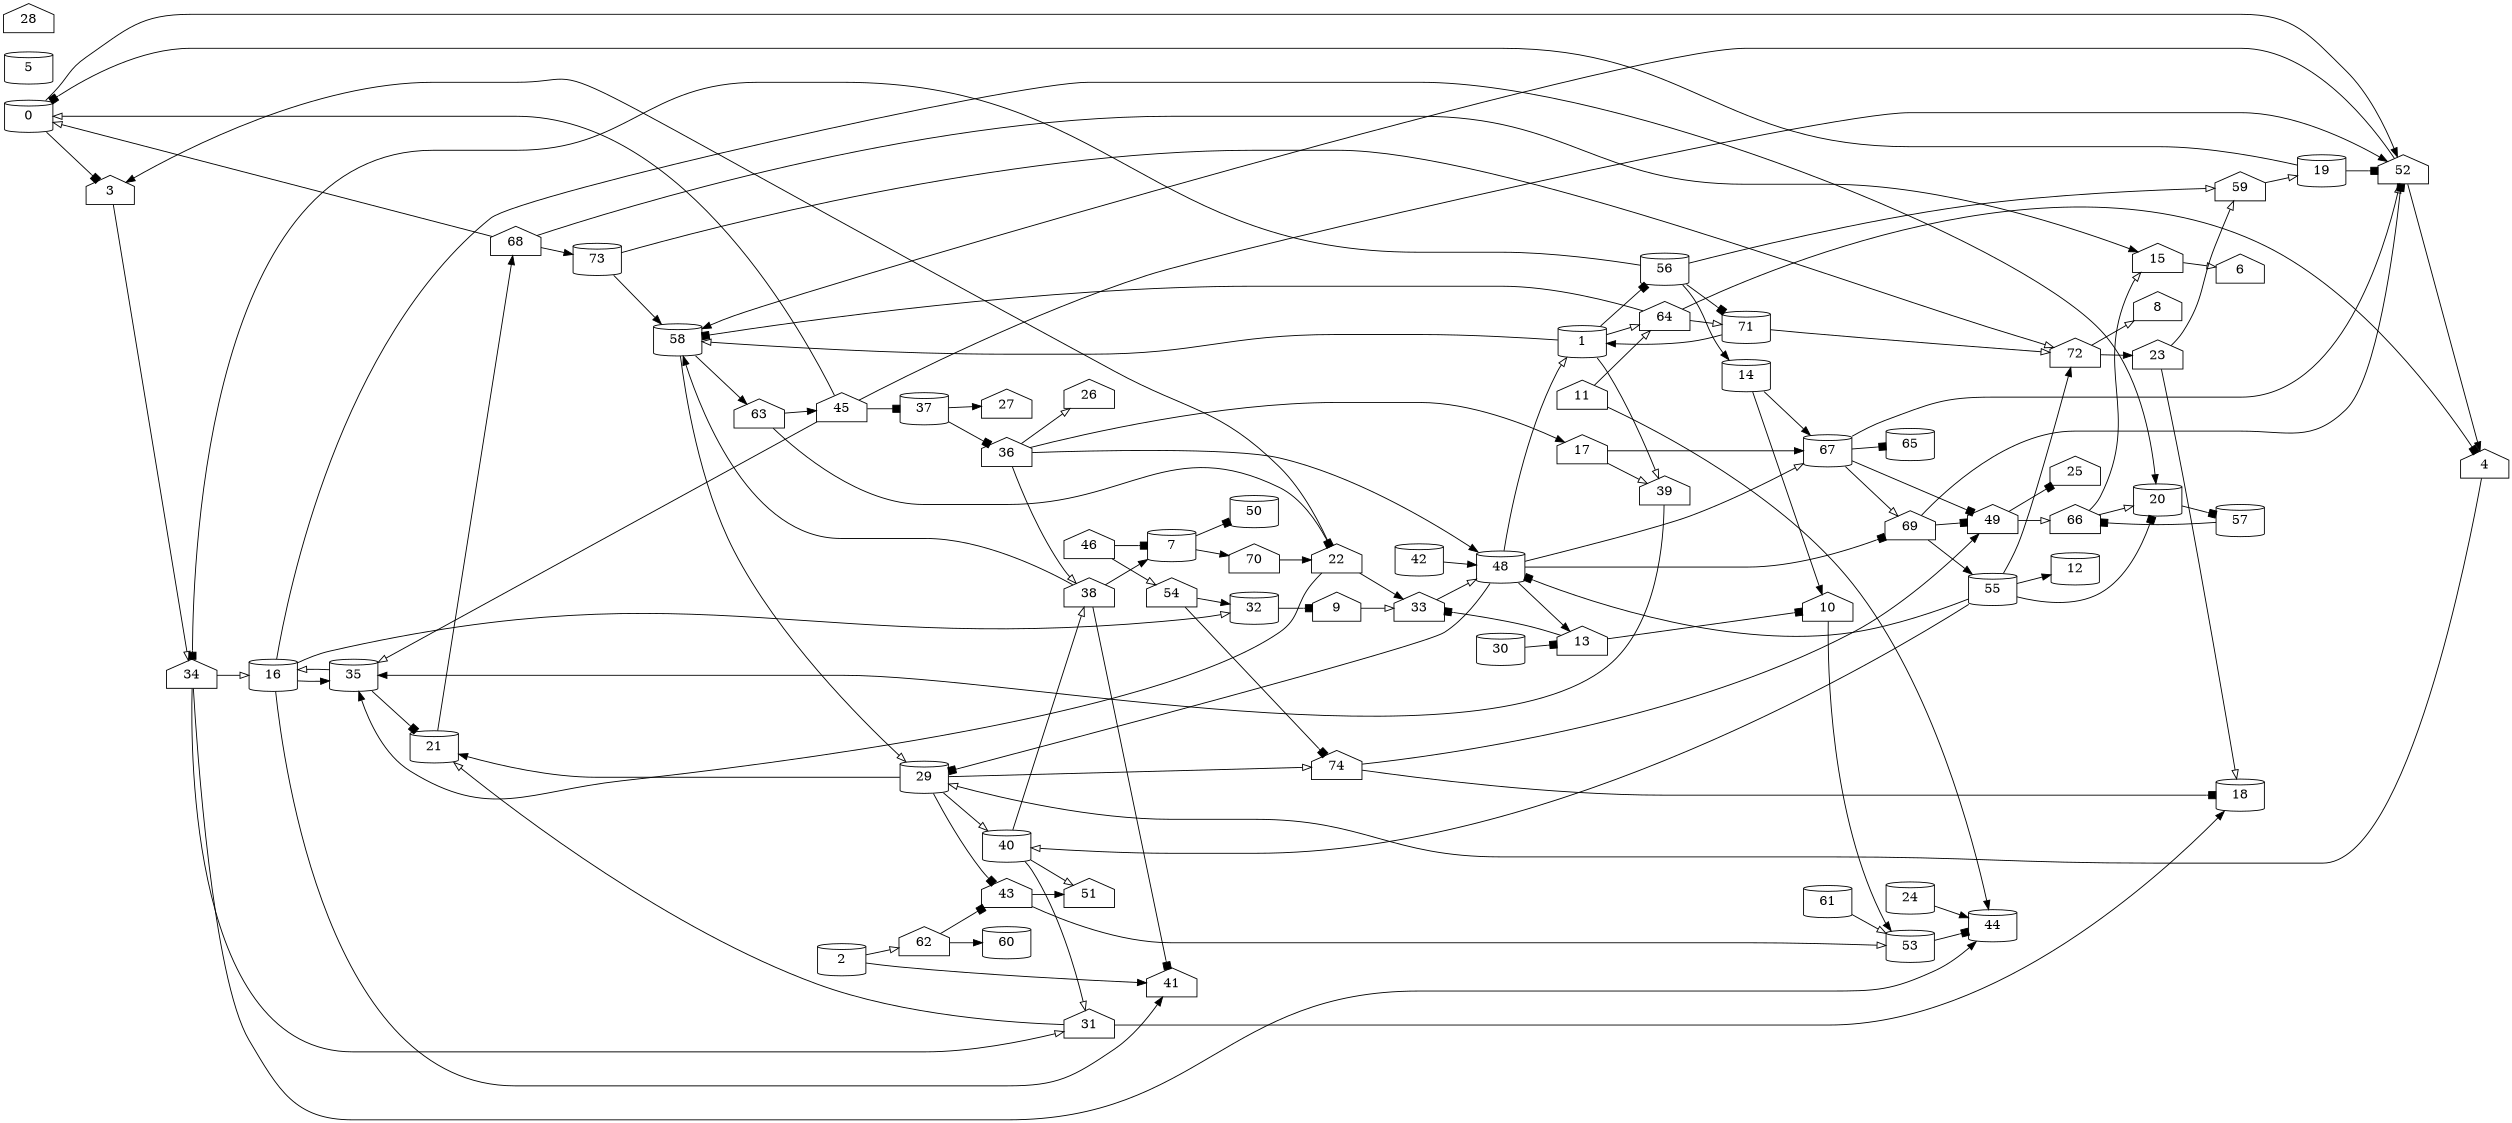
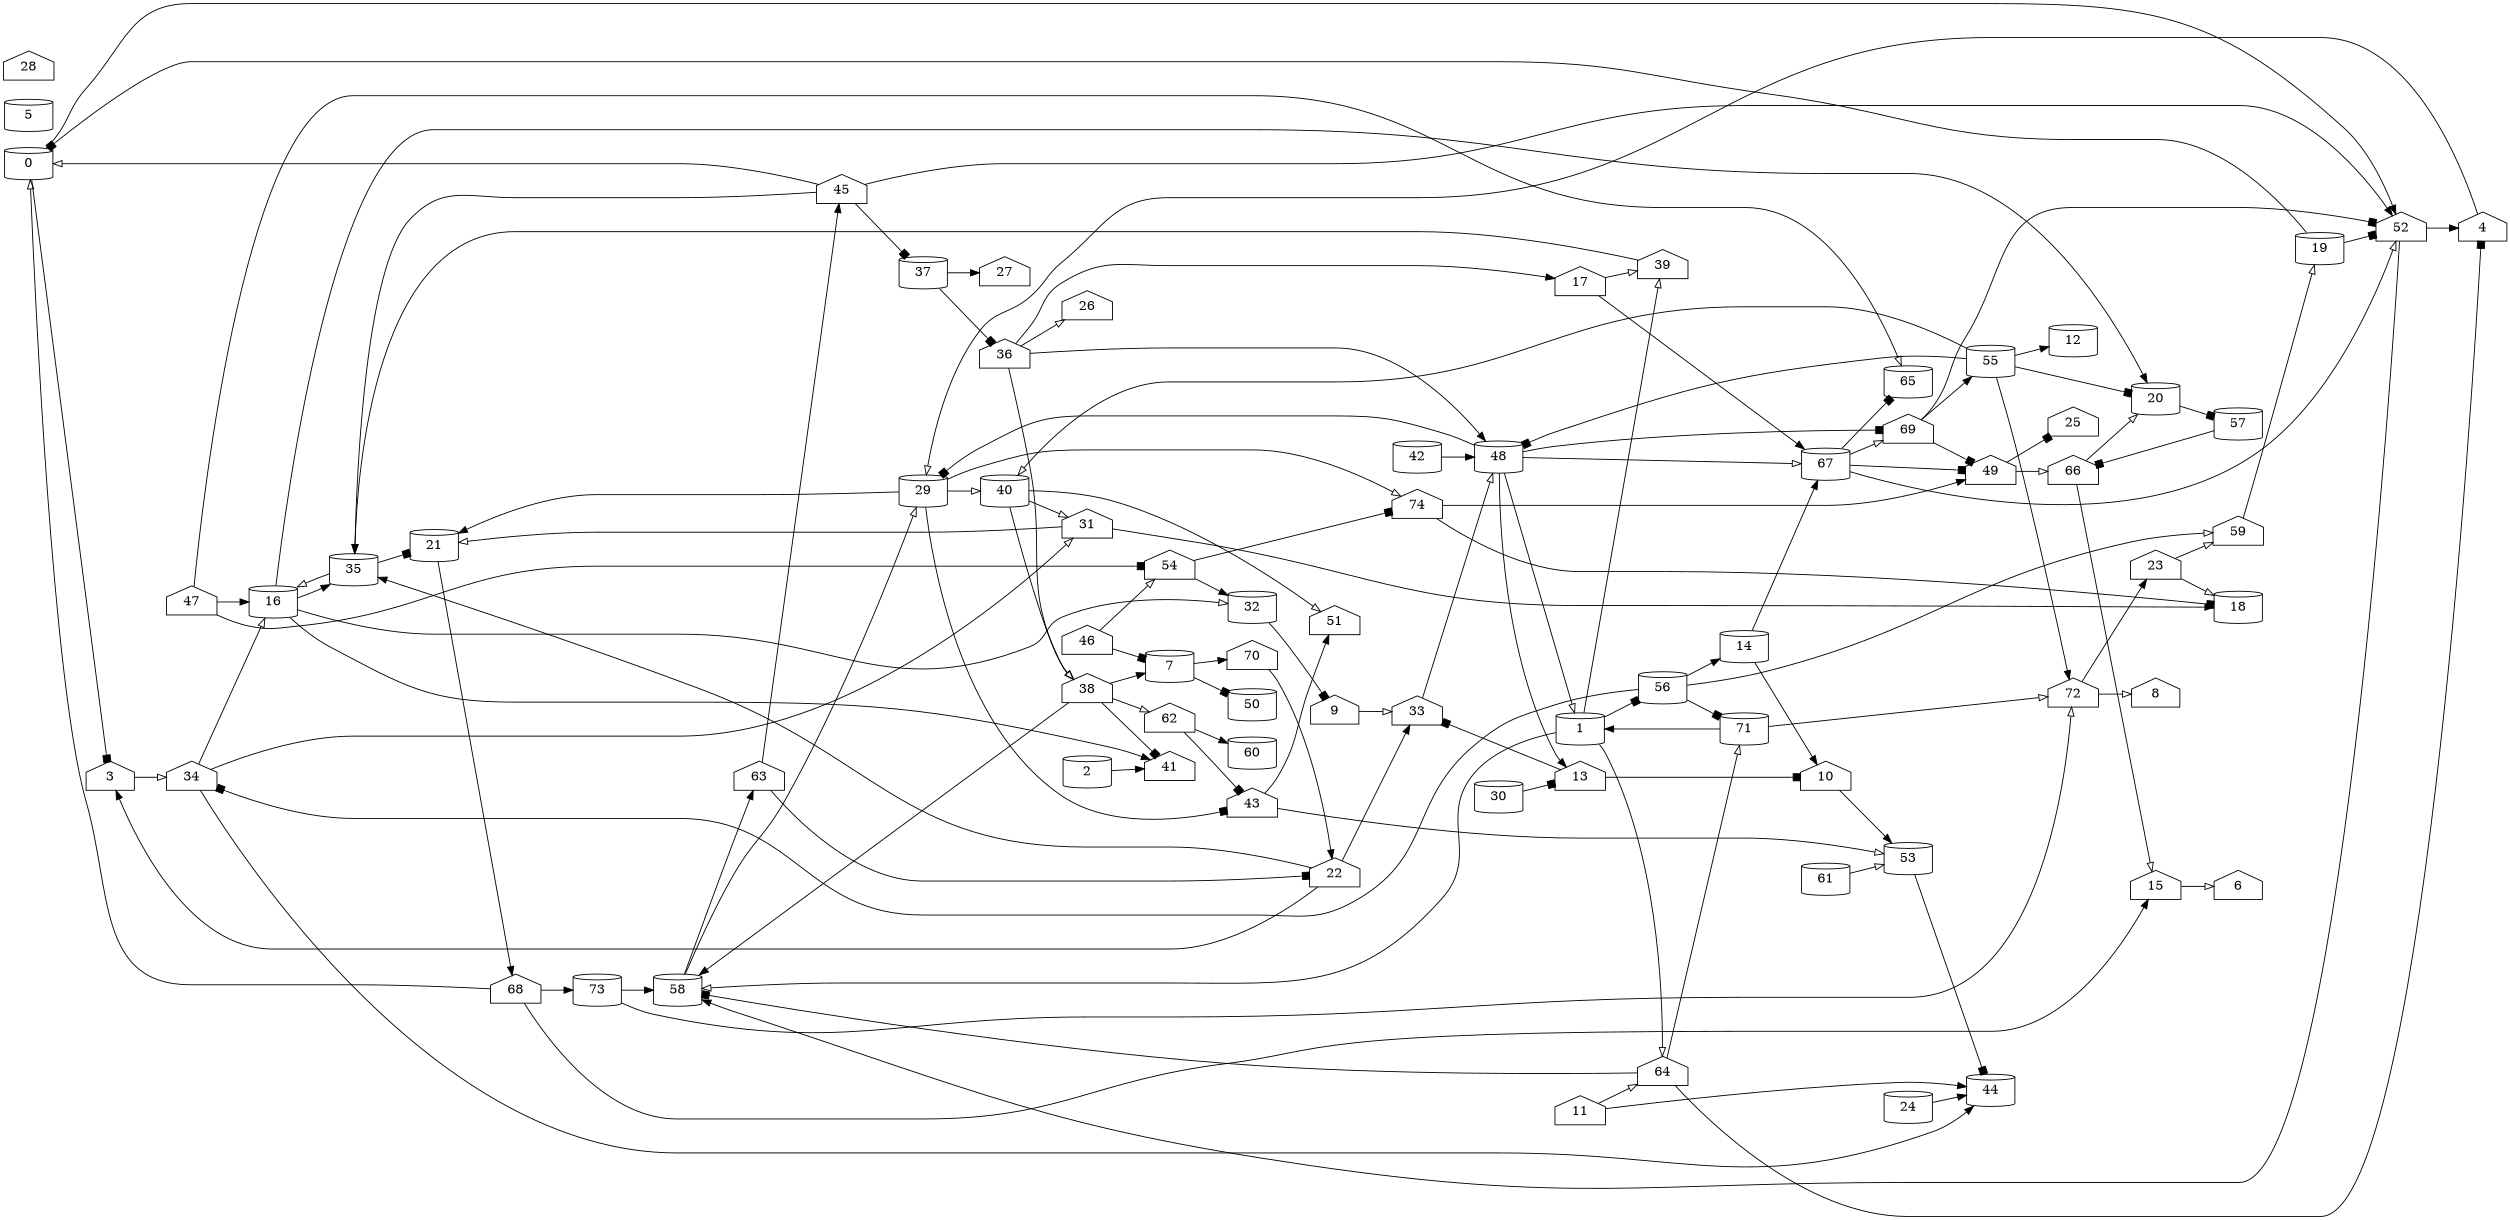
none -> (192, 602)
(878, 952) -> (1127, 704)
